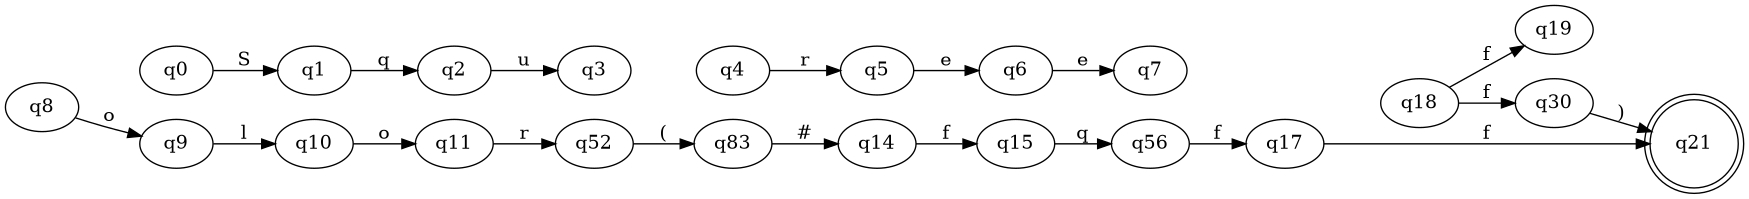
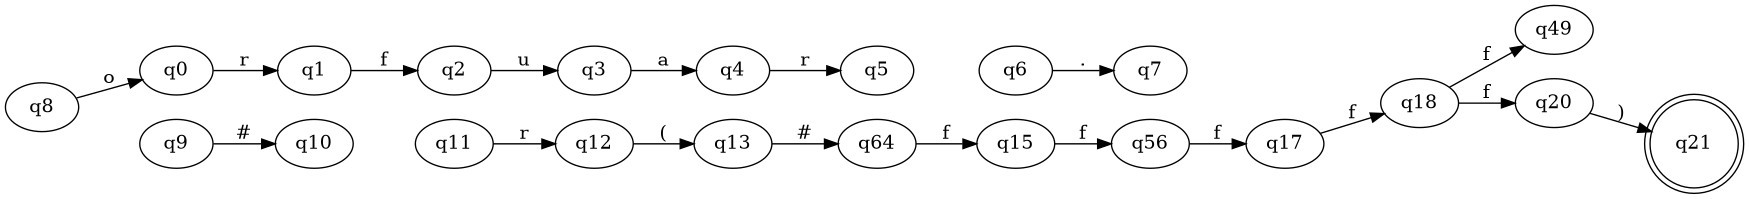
(1554, 30) -> (1554, 30)
(244, 60) -> (244, 60)
(384, 60) -> (384, 60)
(1083, 60) -> (1083, 60)
none -> (657, 71)
(939, 71) -> none
(1554, 103) -> (1554, 103)
(102, 126) -> (103, 91)
(244, 134) -> (244, 134)
(1083, 134) -> (1083, 134)
(377, 144) -> none
(594, 144) -> (594, 144)
(733, 144) -> (733, 144)
(877, 144) -> (877, 144)
(1480, 144) -> (1346, 125)
